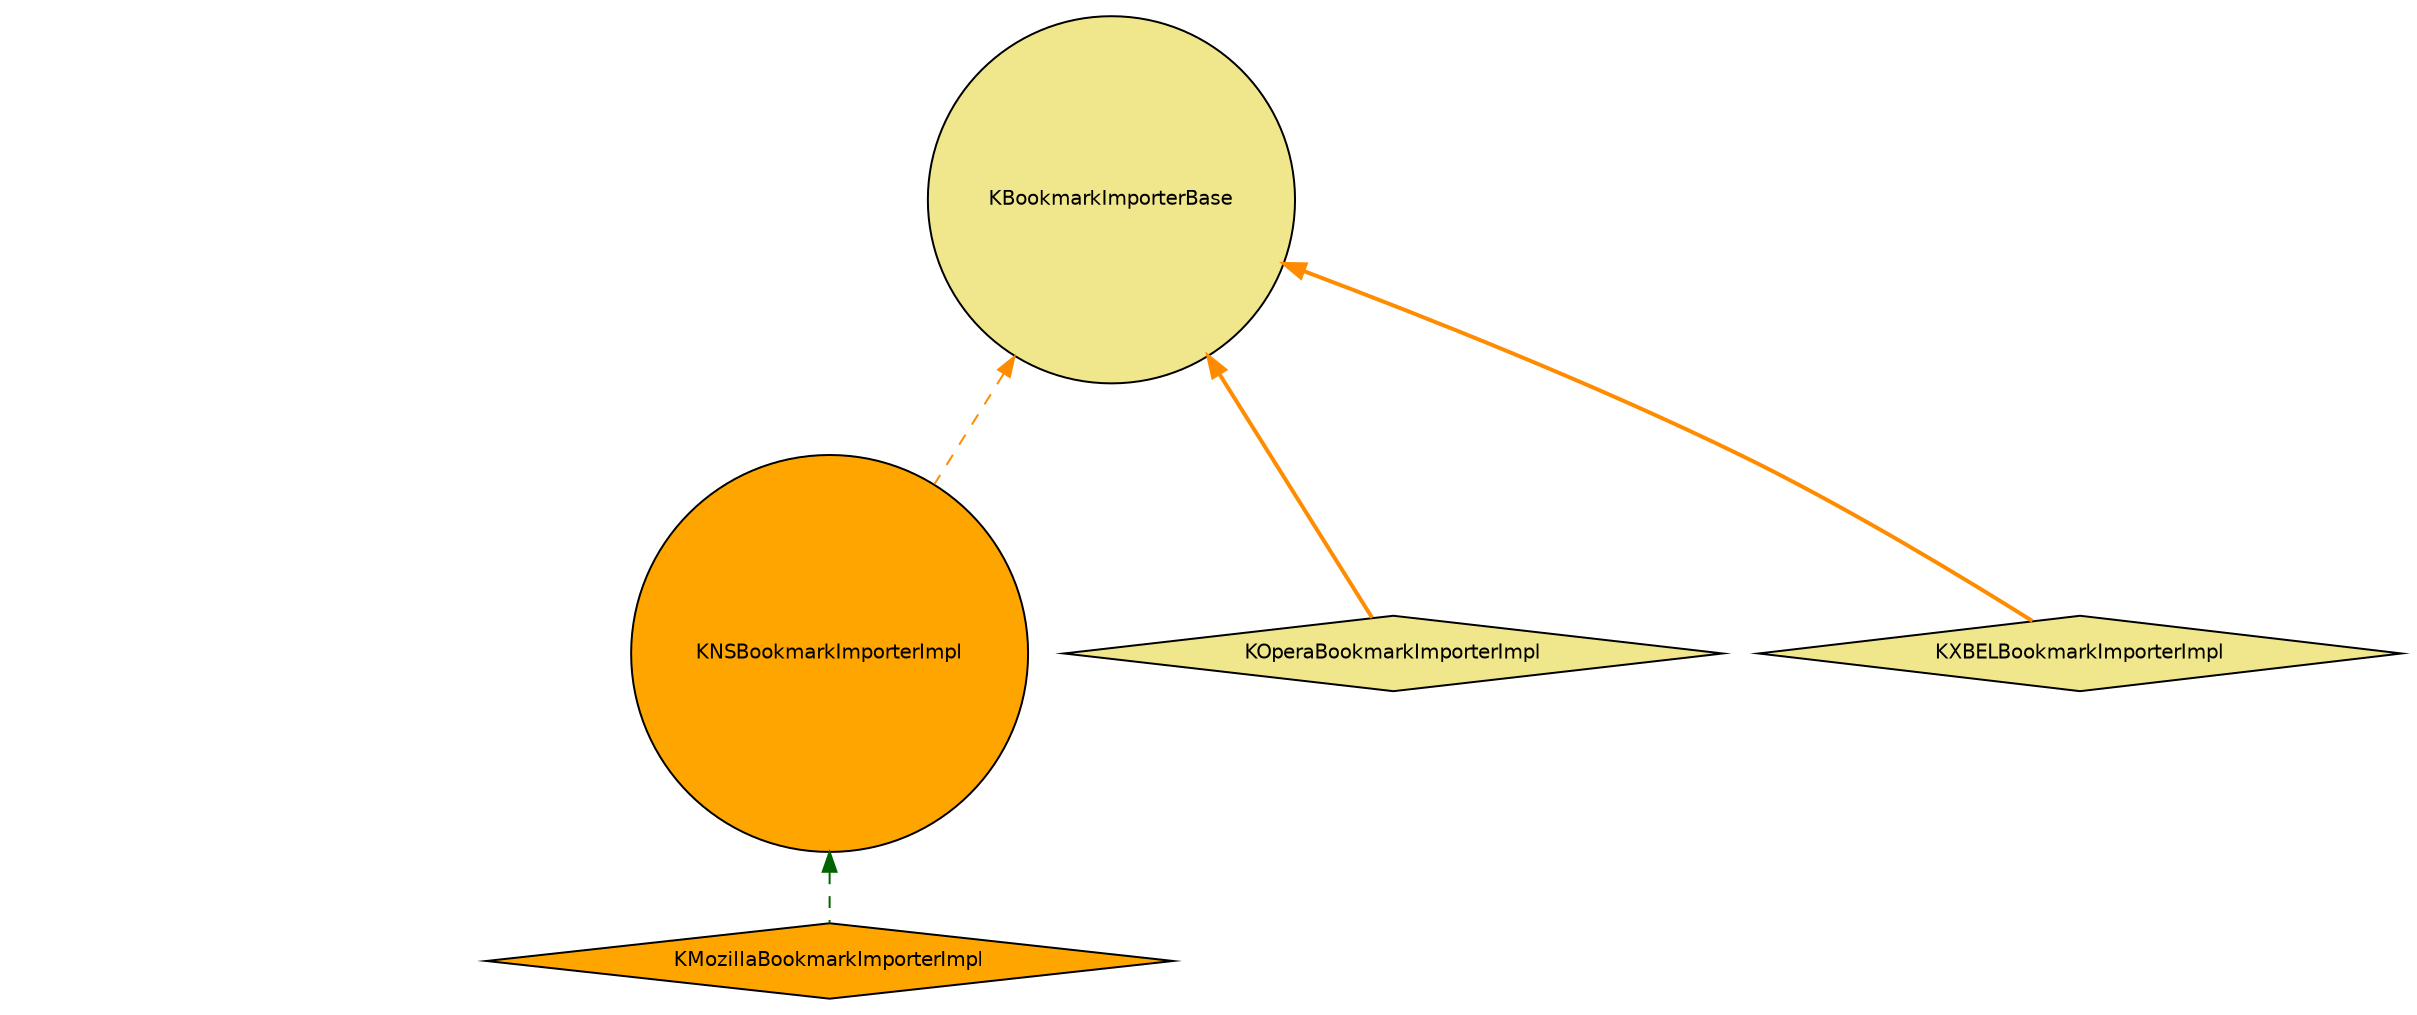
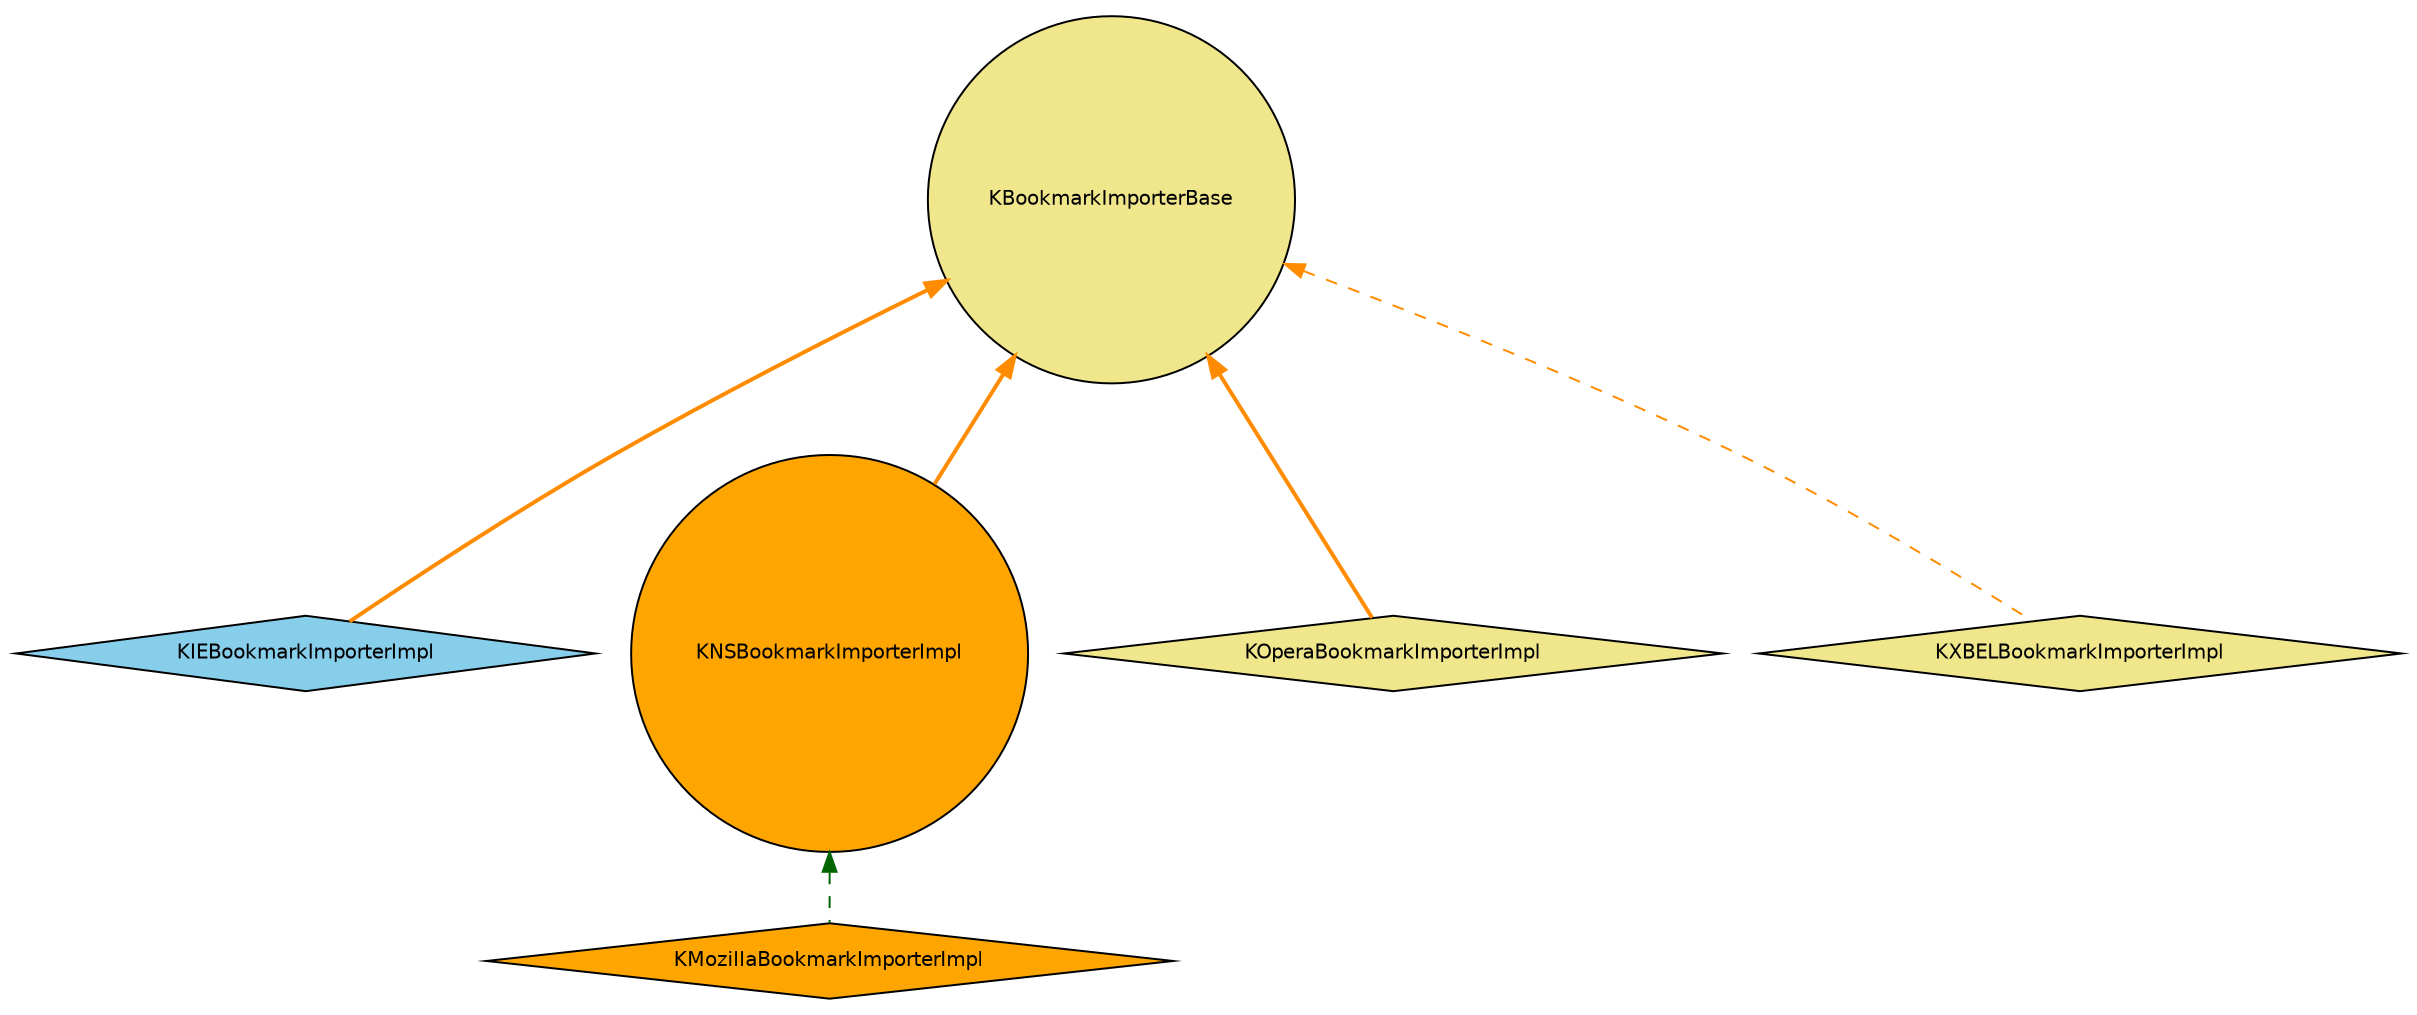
(1678, 426) -> (1678, 426)
(969, 429) -> (969, 429)
none -> (306, 653)
